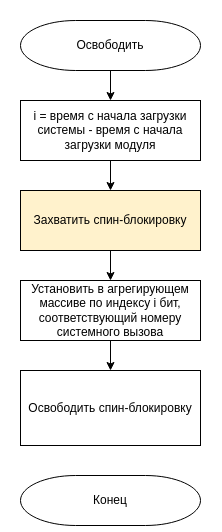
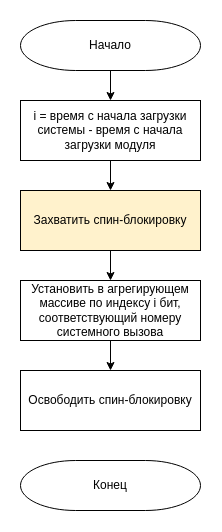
(111, 46) -> (111, 46)
(111, 408) -> (111, 401)
(111, 501) -> (111, 486)
